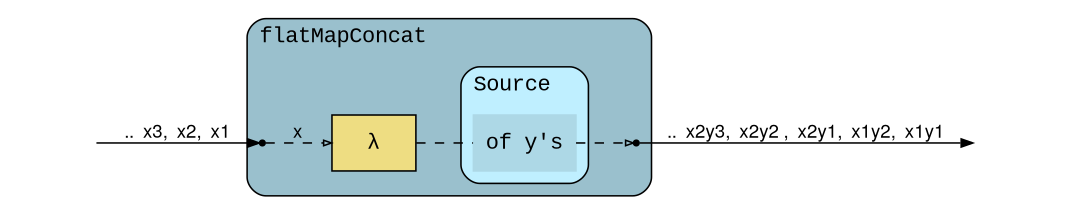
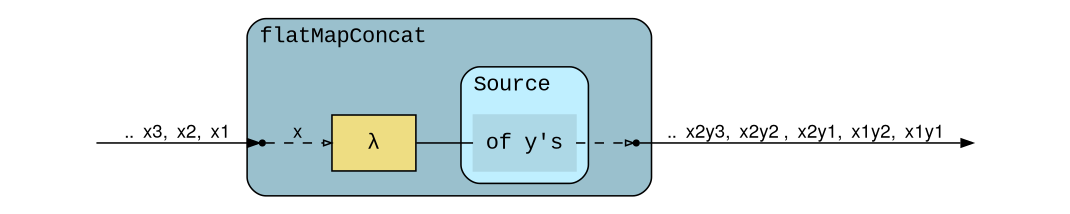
(445, 143) -> (445, 143)
